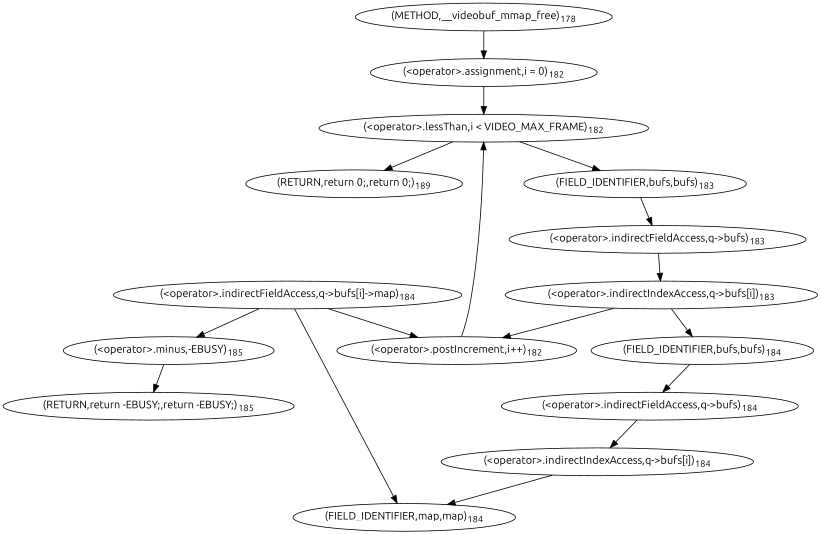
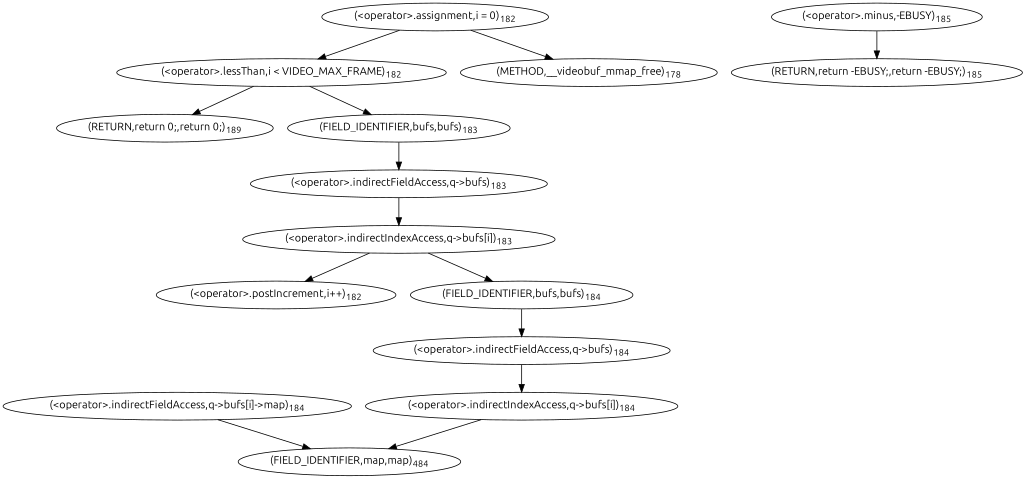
(484, 41) -> (508, 43)
(478, 244) -> none
(231, 321) -> none
(369, 322) -> none
(476, 516) -> (421, 461)
